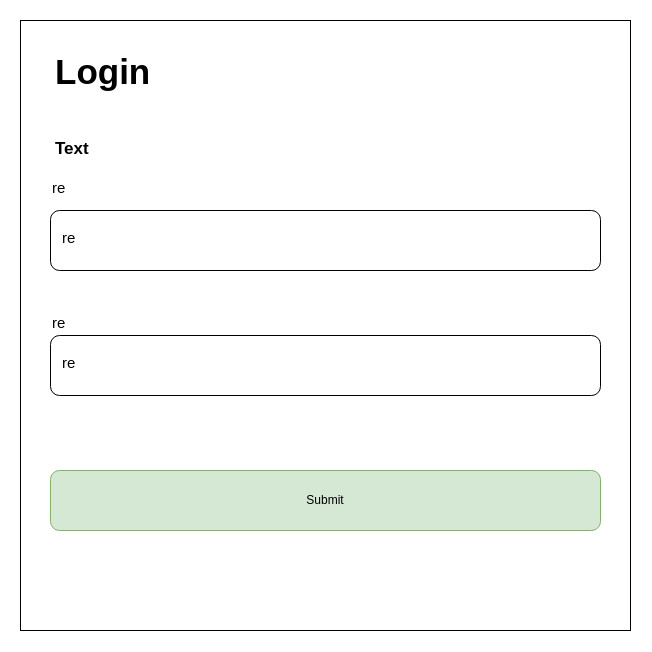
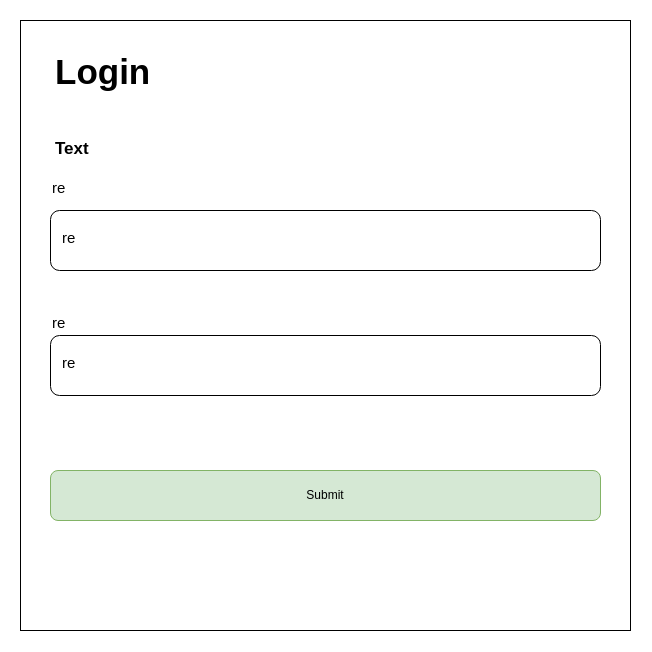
(326, 501) -> (326, 496)
